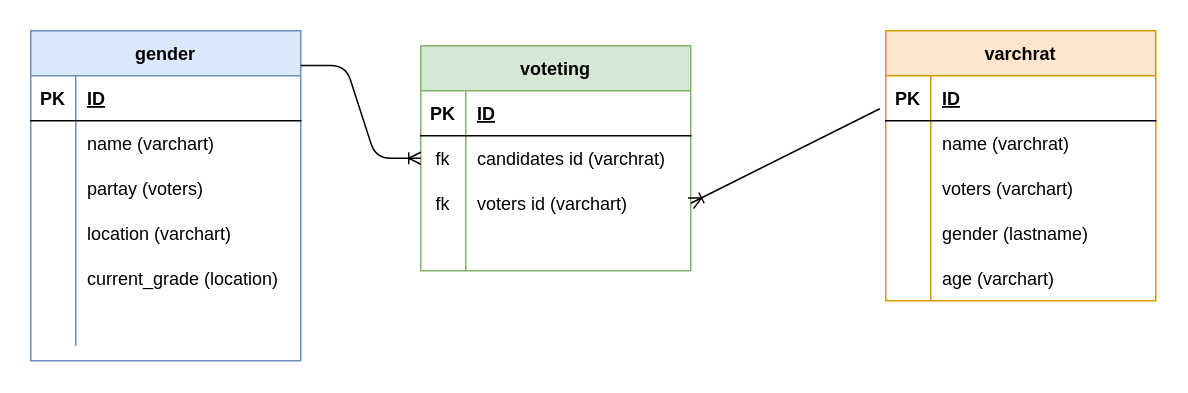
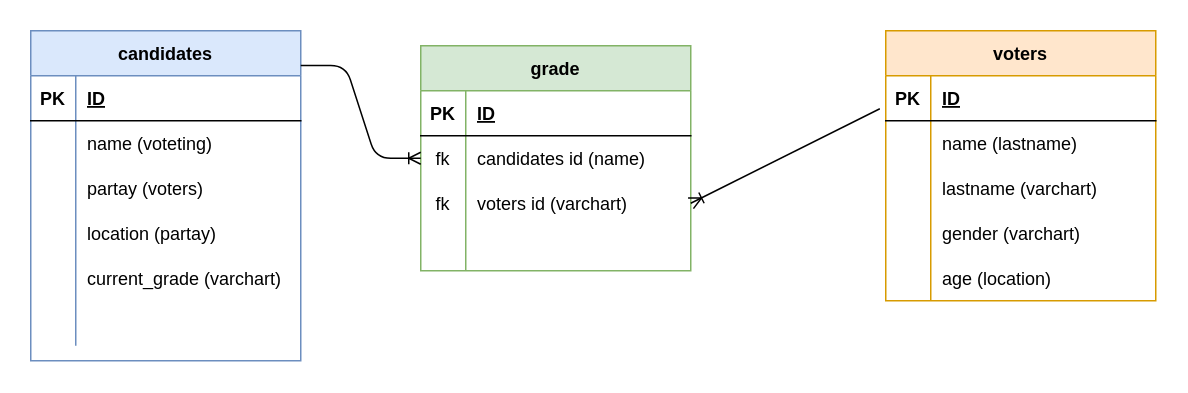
(165, 54) -> (165, 54)
(1020, 54) -> (1020, 54)
(555, 69) -> (555, 69)
(160, 144) -> (158, 144)
(1015, 144) -> (1013, 144)
(589, 159) -> (568, 159)
(1025, 189) -> (1033, 189)
(176, 234) -> (166, 234)
(1023, 234) -> (1025, 234)
(201, 279) -> (206, 279)
(1010, 279) -> (1006, 279)
